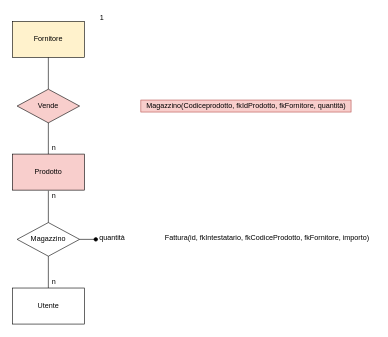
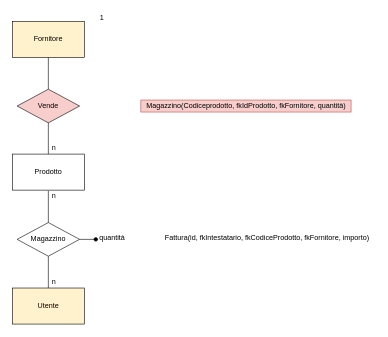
(48, 172) -> (48, 172)
(48, 306) -> (48, 306)
